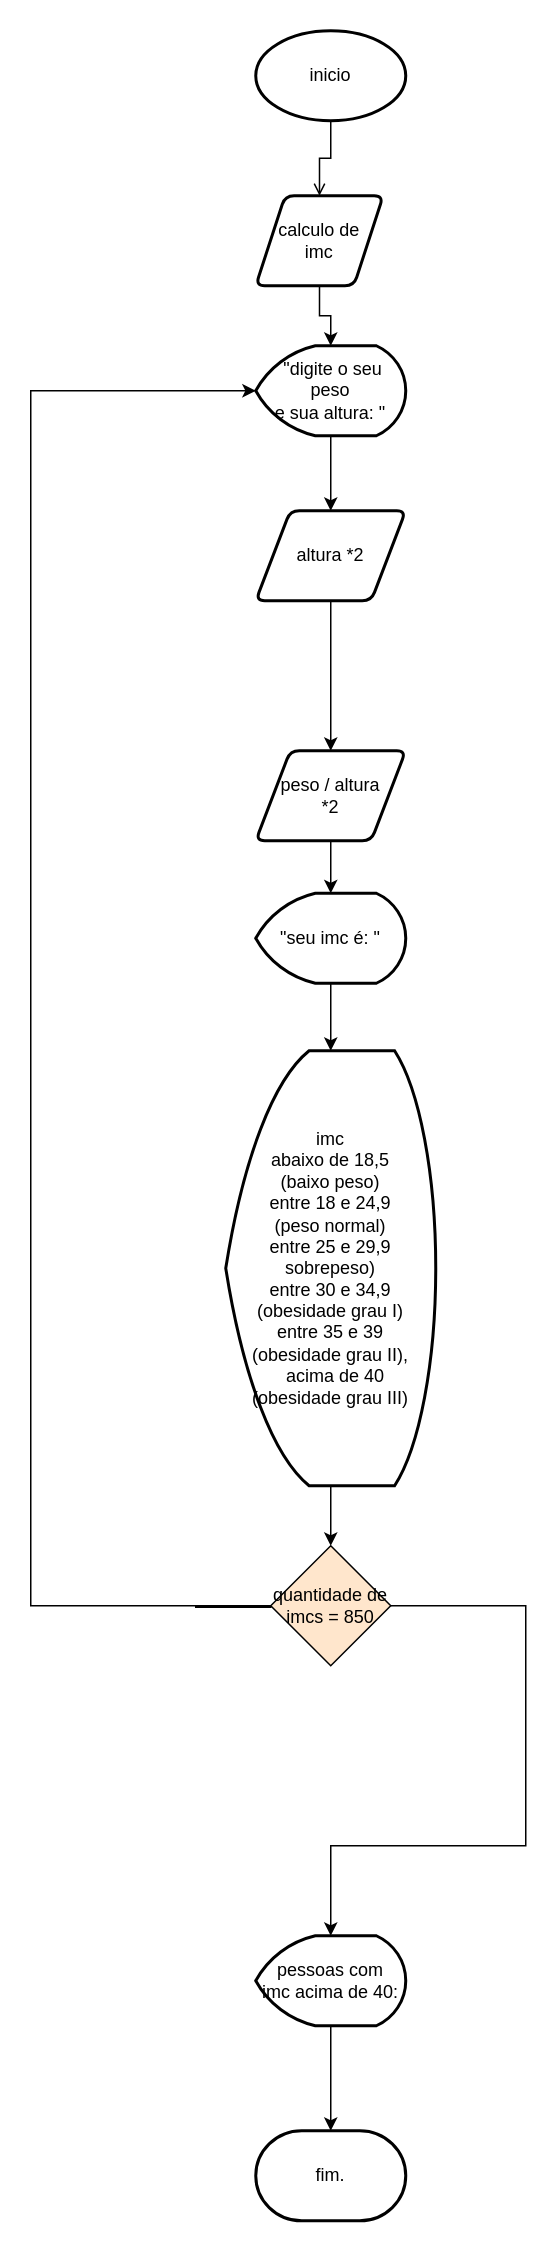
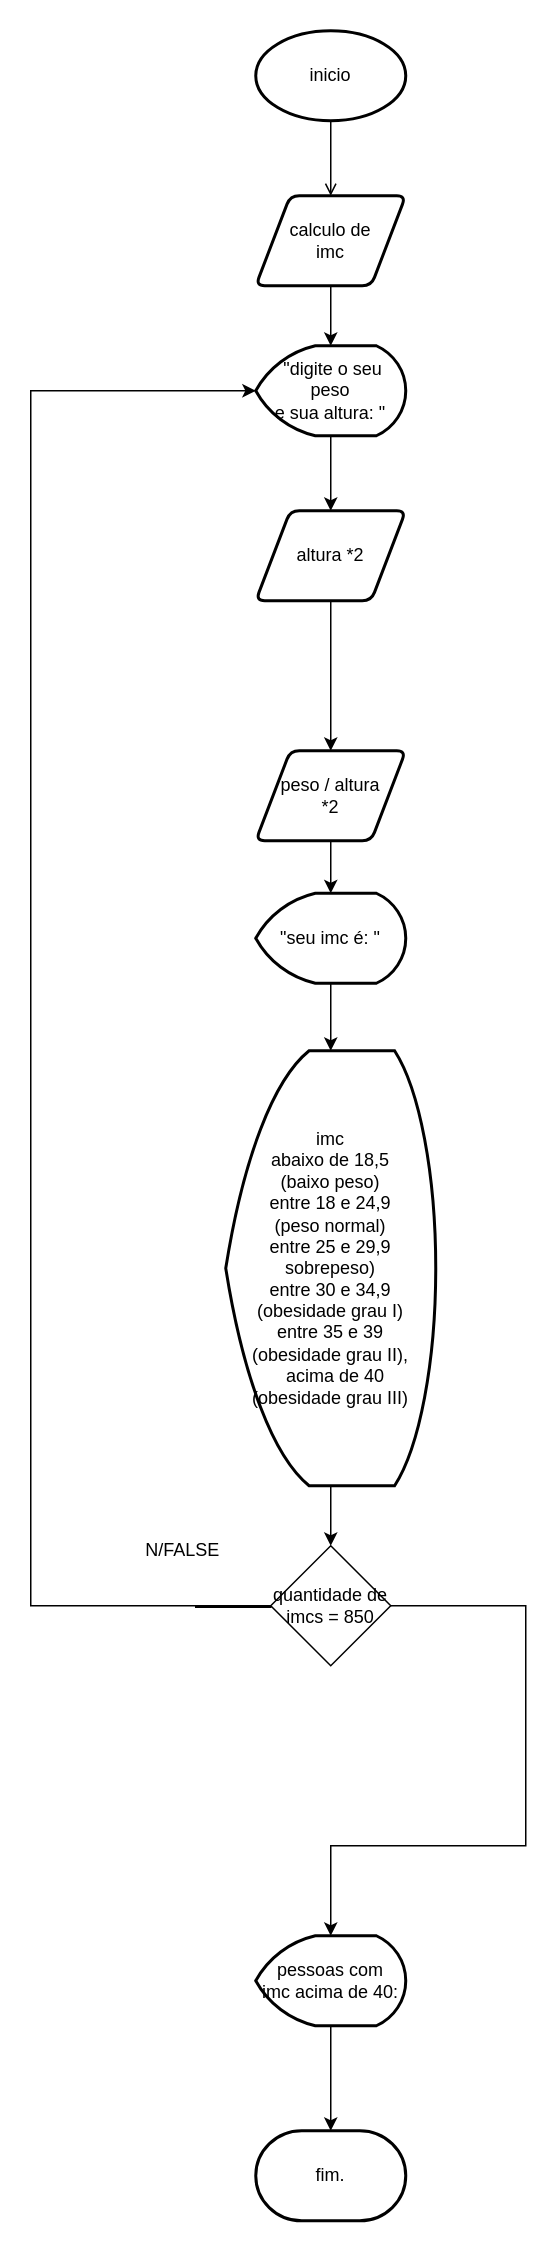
(320, 241) -> (331, 241)
none -> (182, 1550)
(331, 1606) -> (331, 1606)
